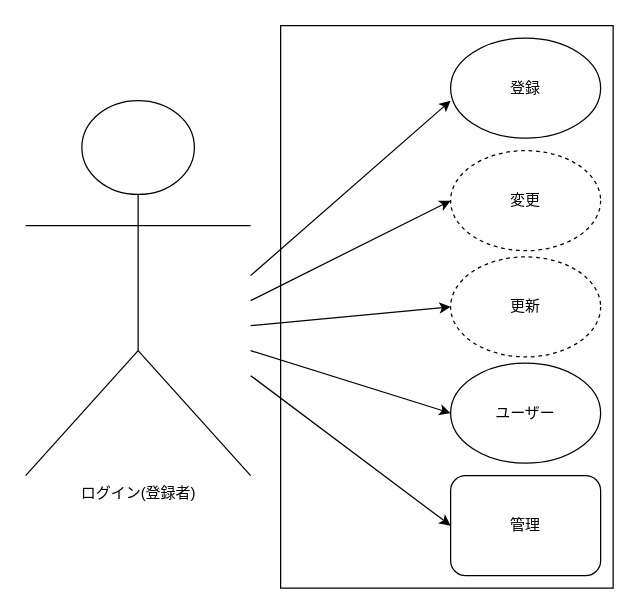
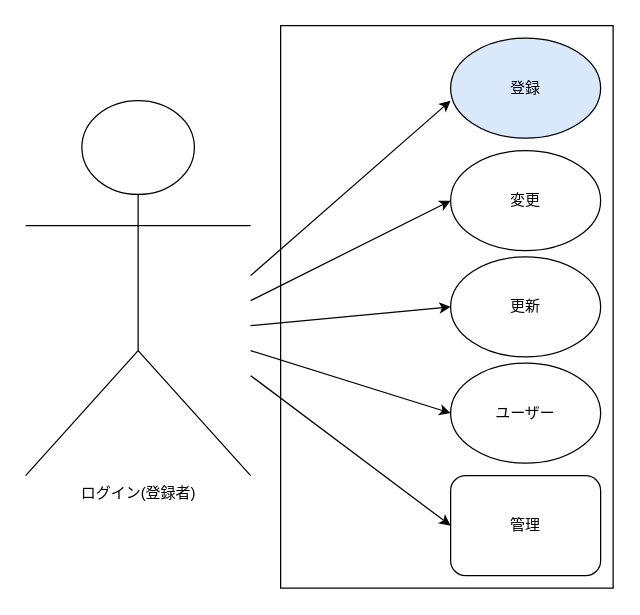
(526, 88) -> (526, 88)
(526, 201) -> (526, 201)
(526, 307) -> (526, 307)
